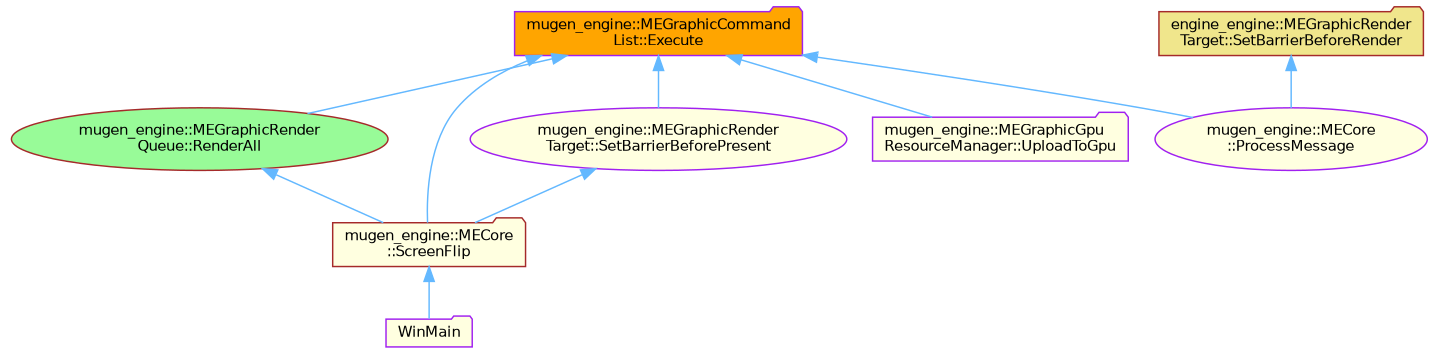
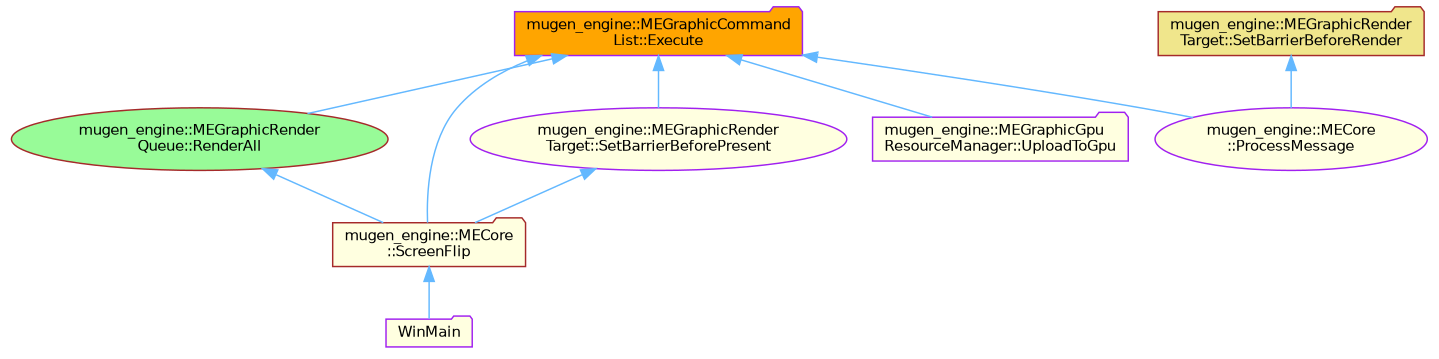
(1291, 34) -> (1291, 34)
